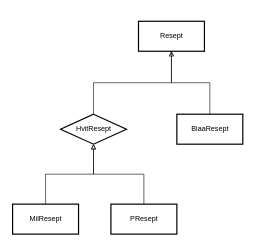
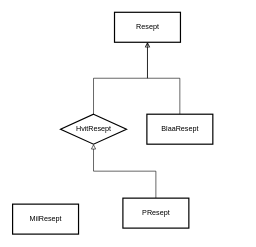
(171, 36) -> (147, 27)
(210, 129) -> (180, 129)
(45, 188) -> none
(144, 219) -> (156, 213)
